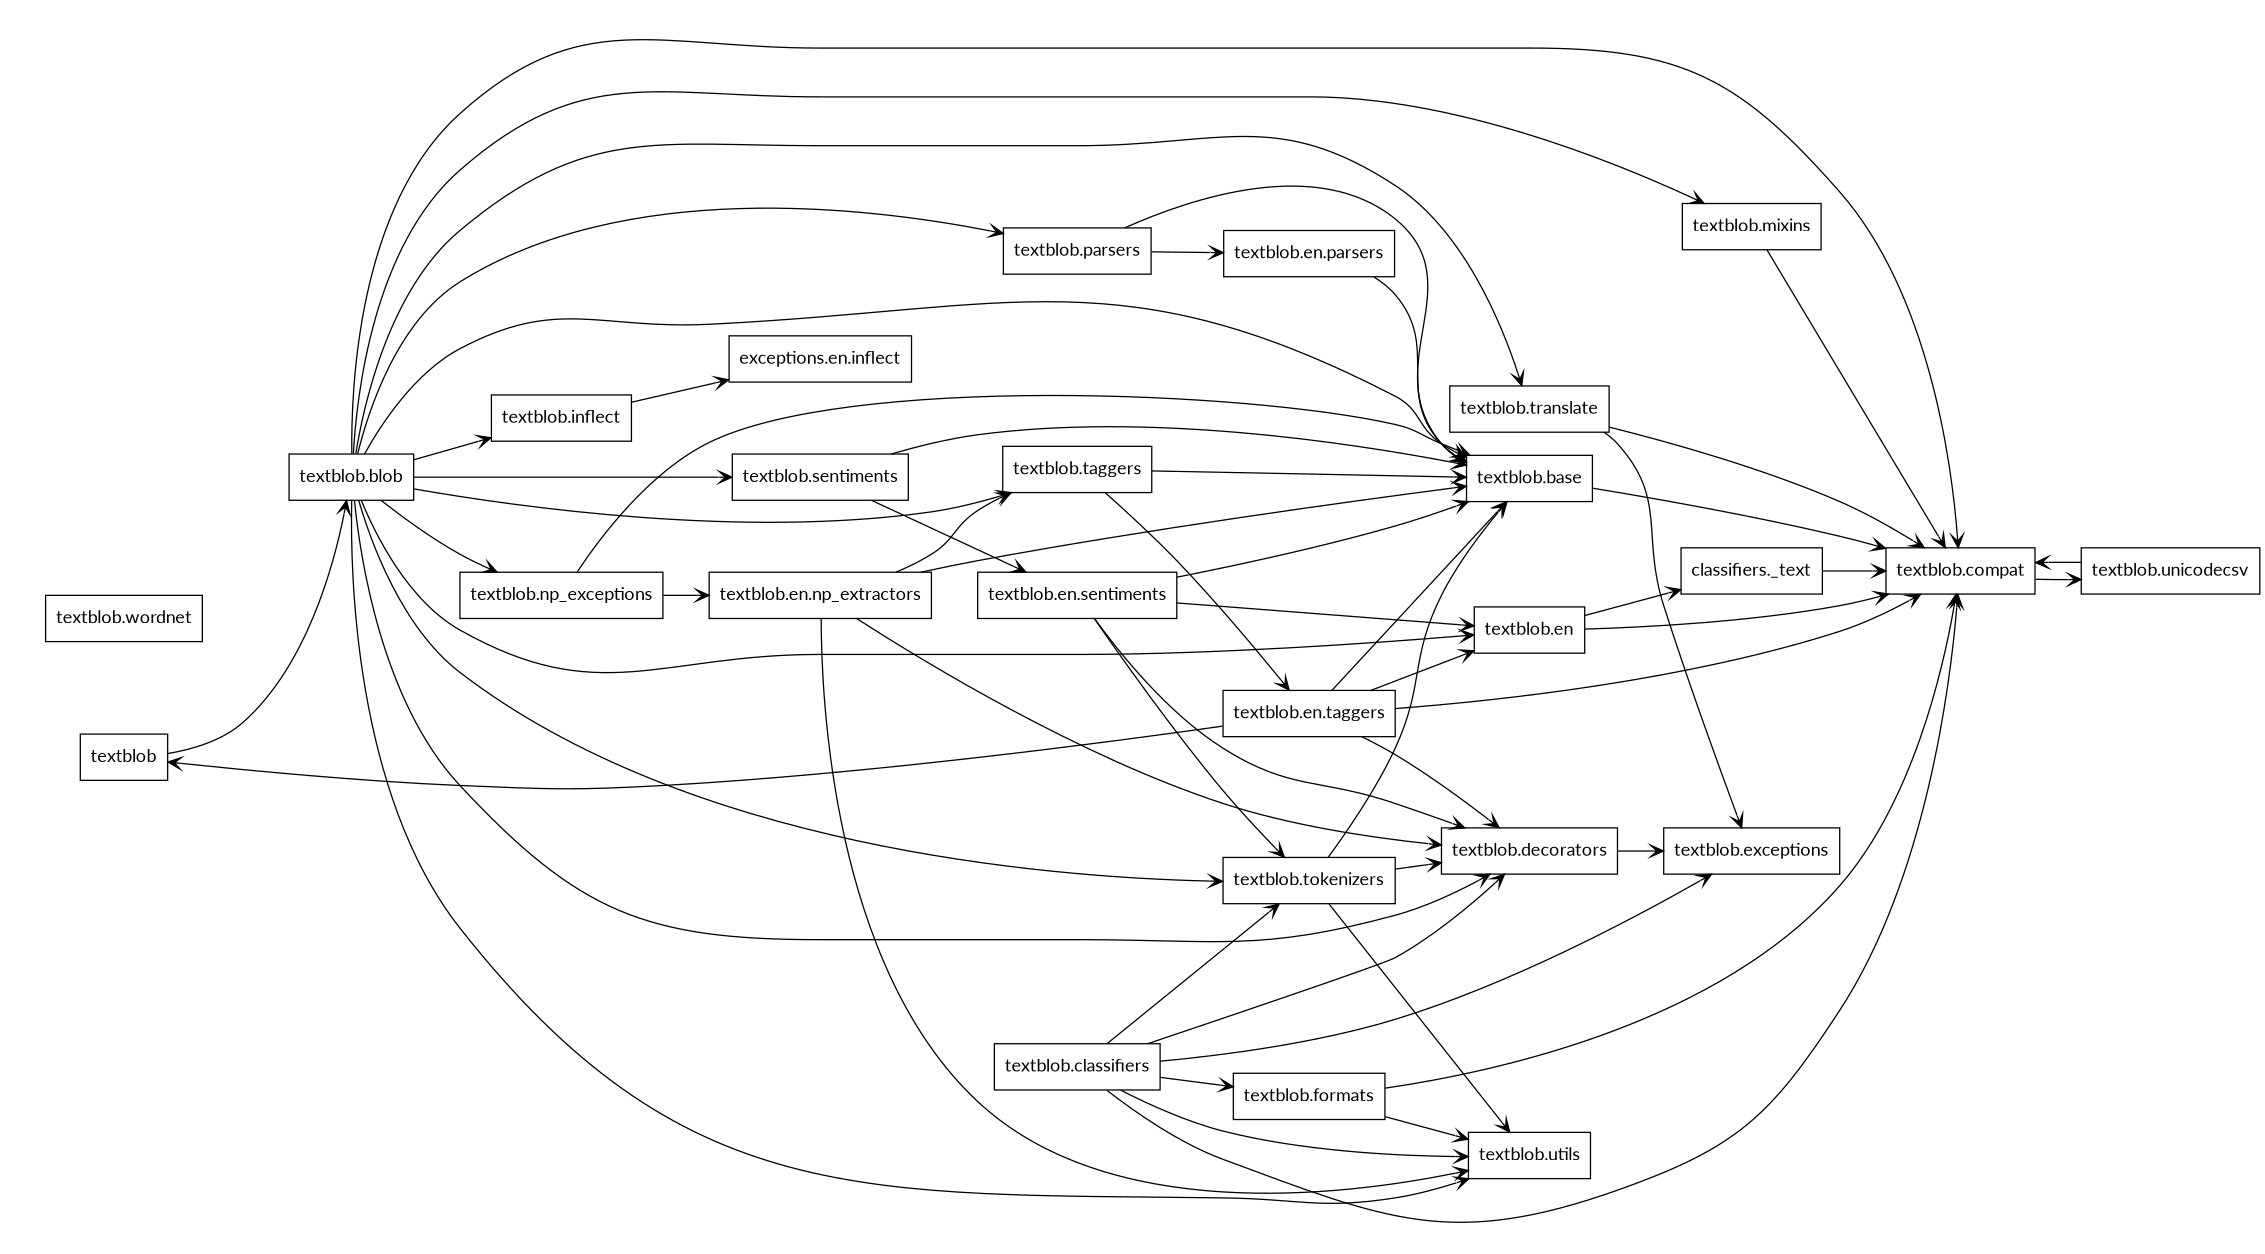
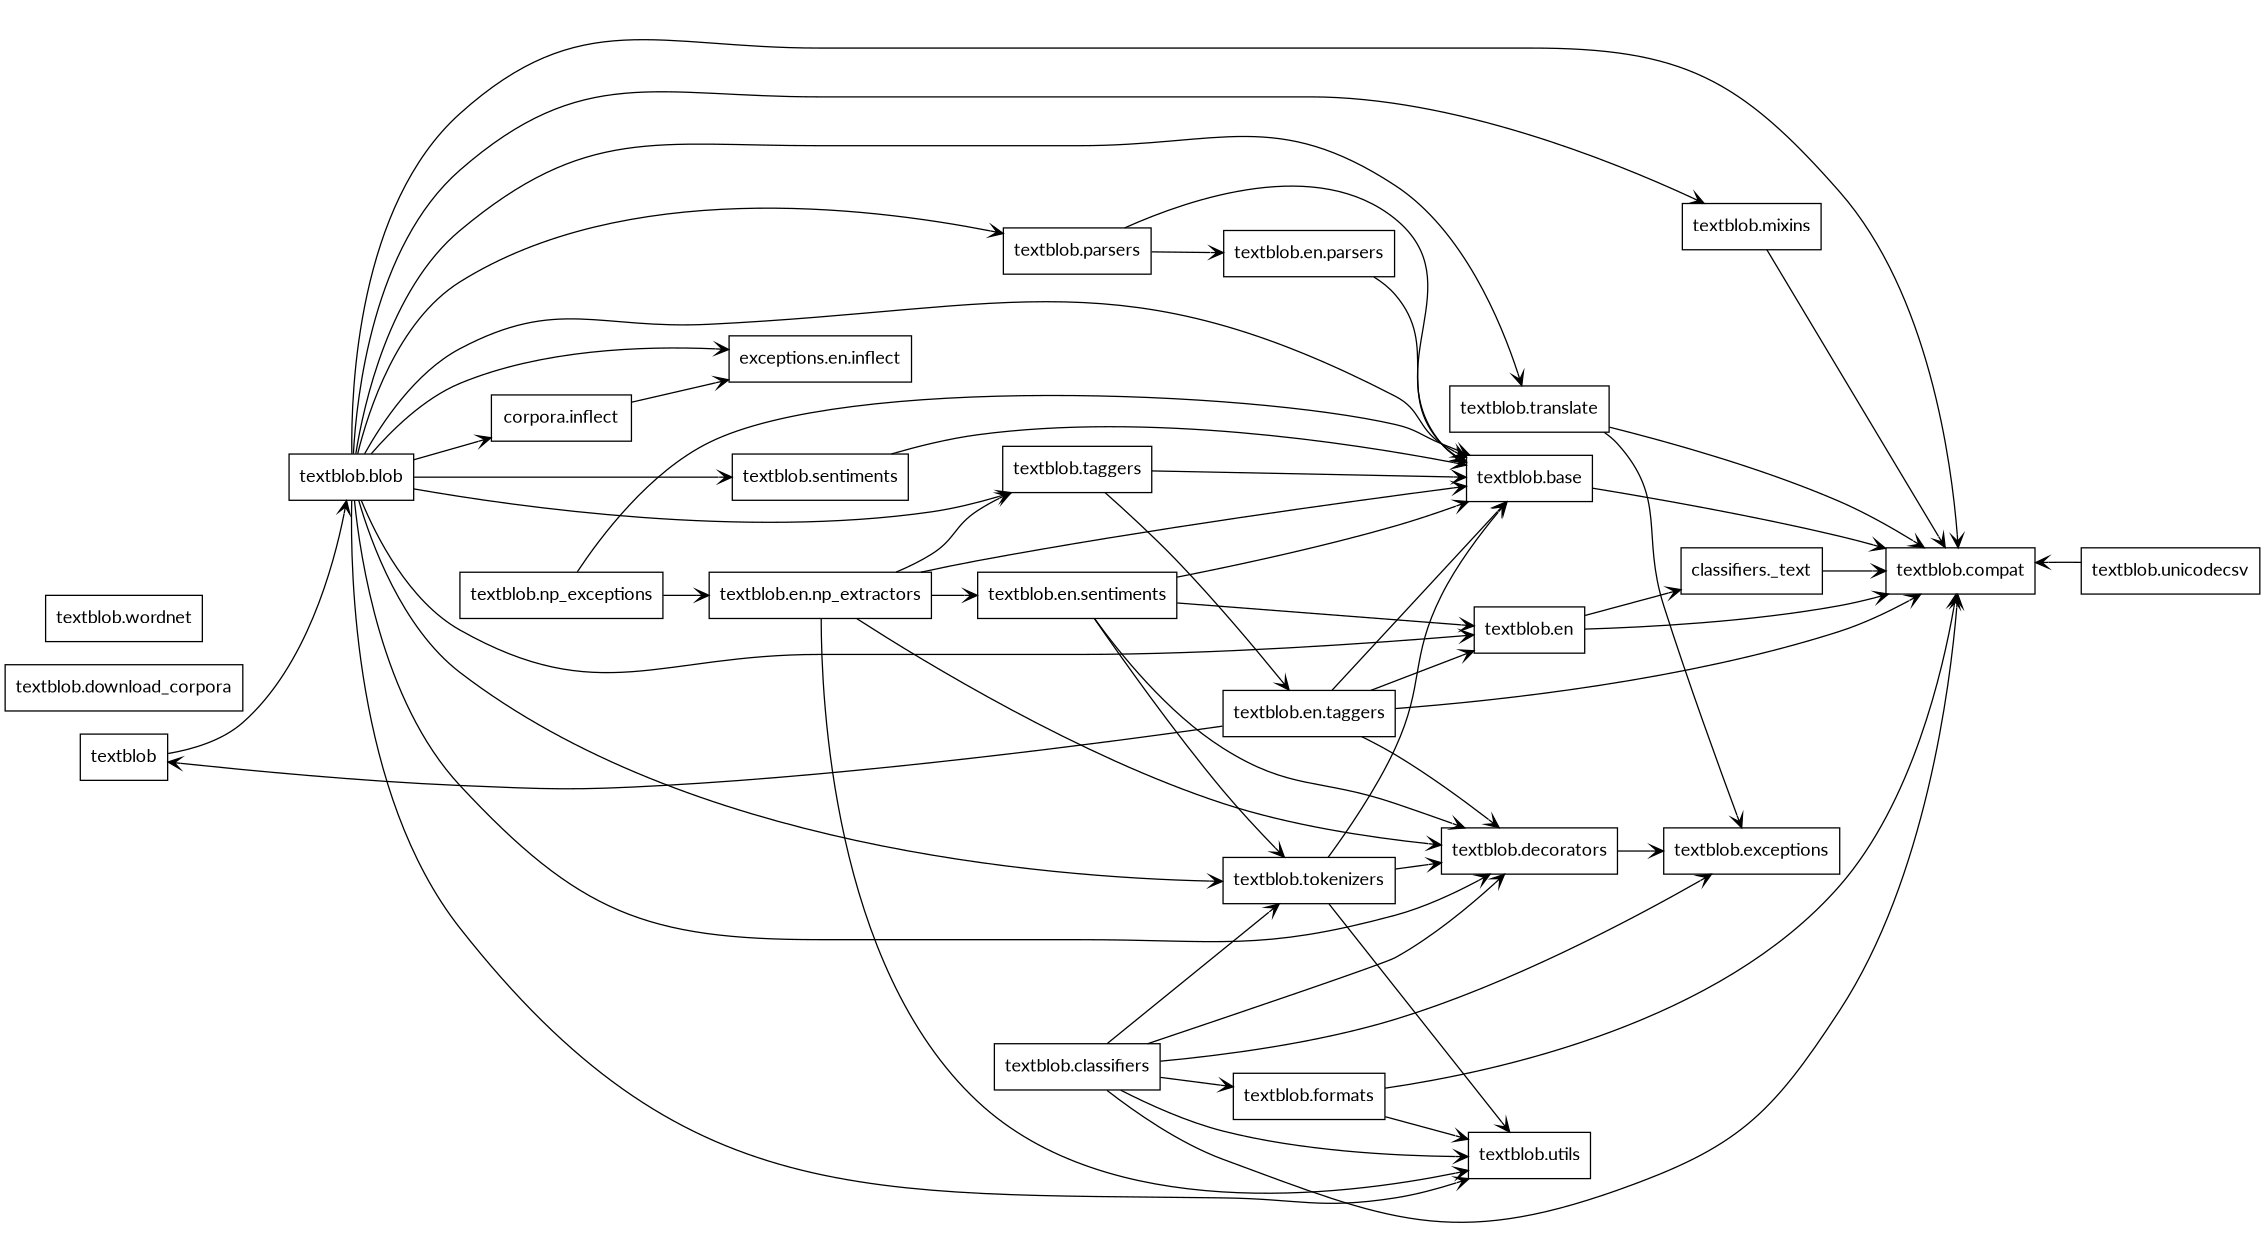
(561, 418) -> (561, 418)
(943, 534) -> (948, 595)
(431, 537) -> (530, 362)
(2052, 580) -> none
none -> (124, 688)
